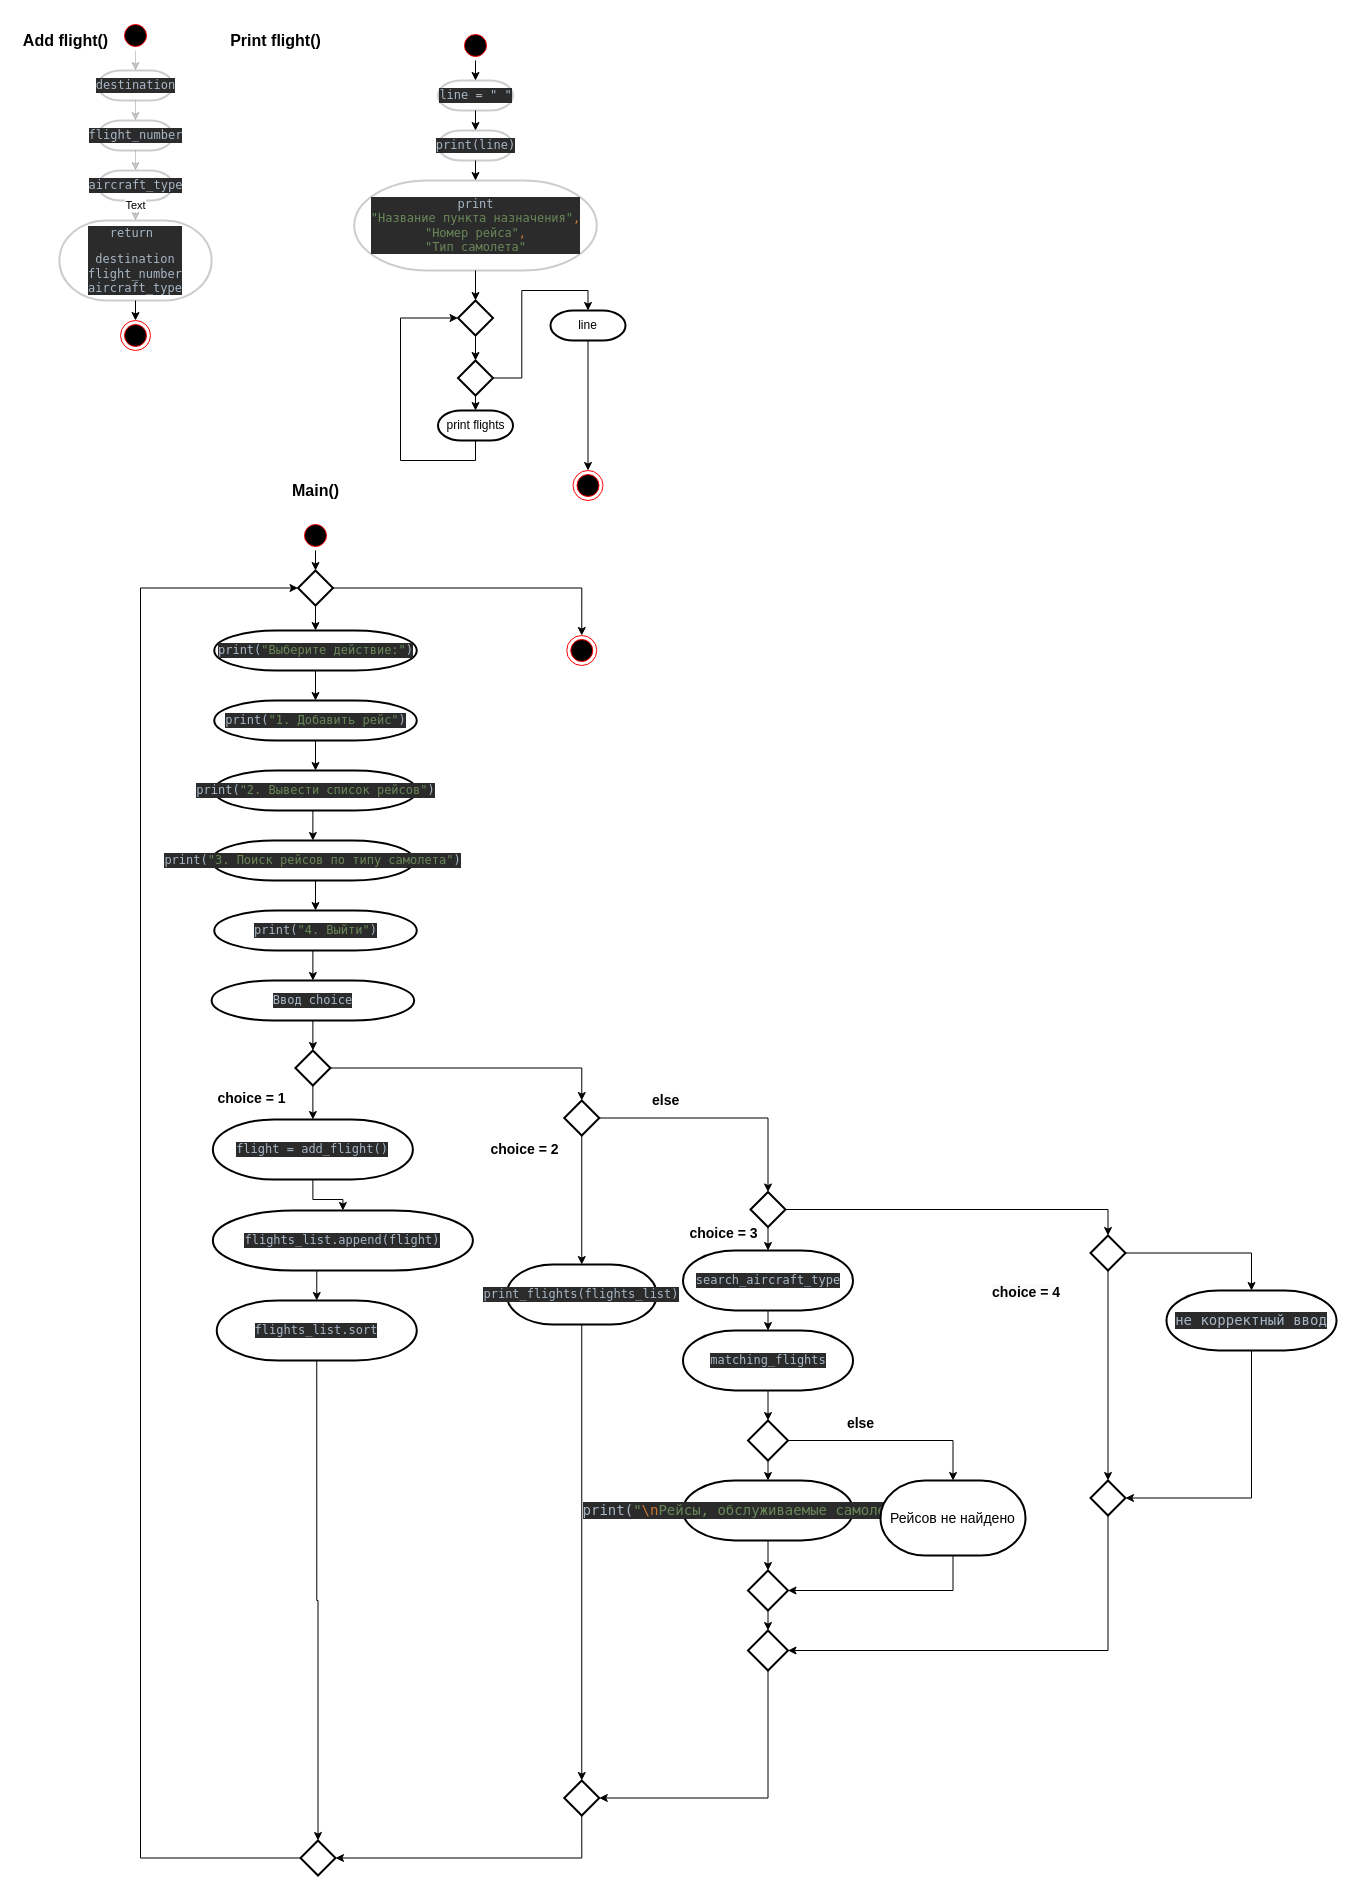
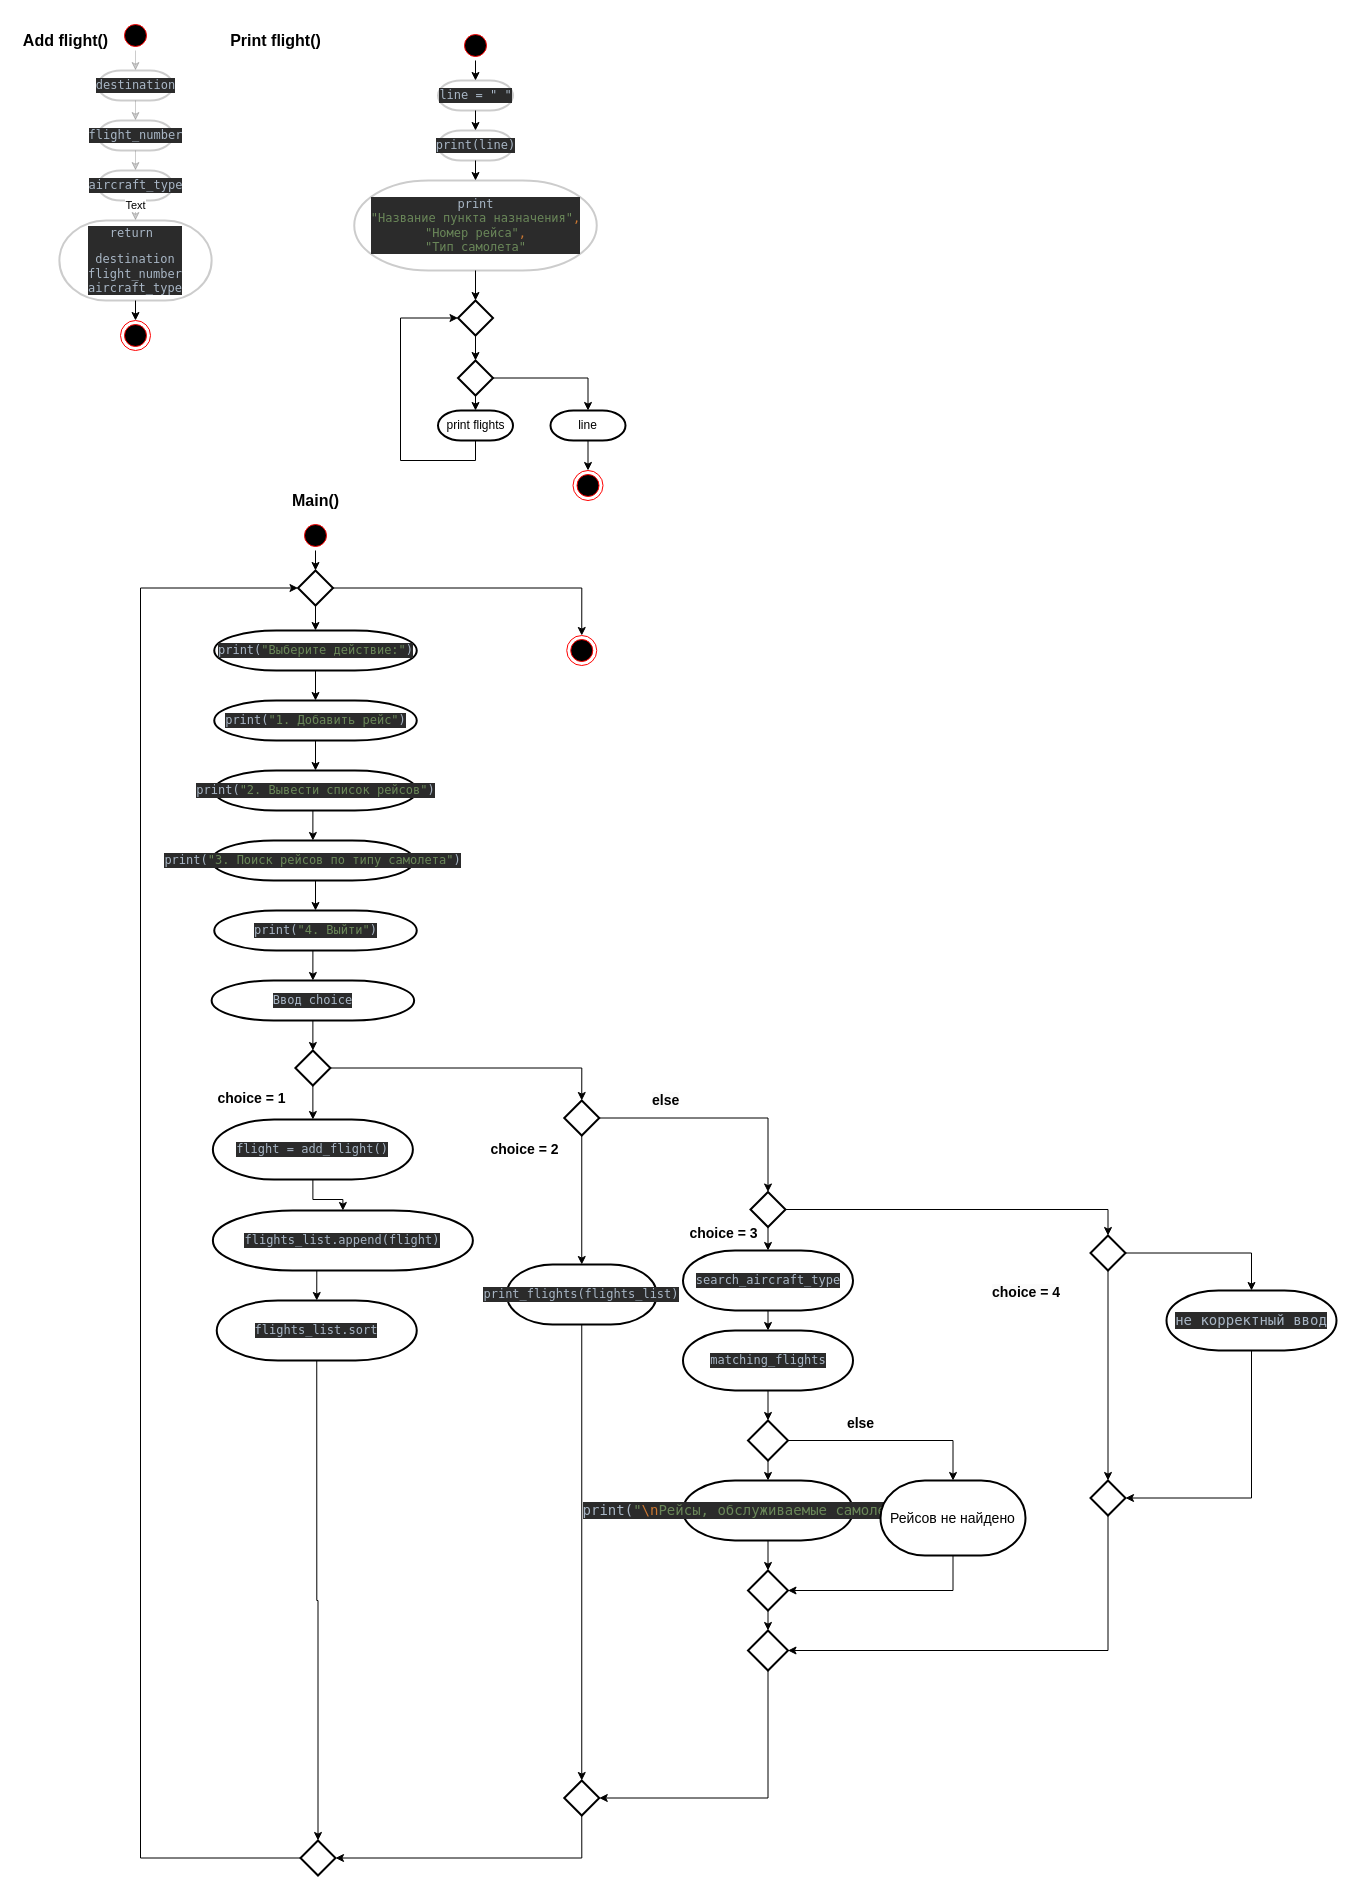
(588, 326) -> (588, 426)
(316, 491) -> (316, 501)
